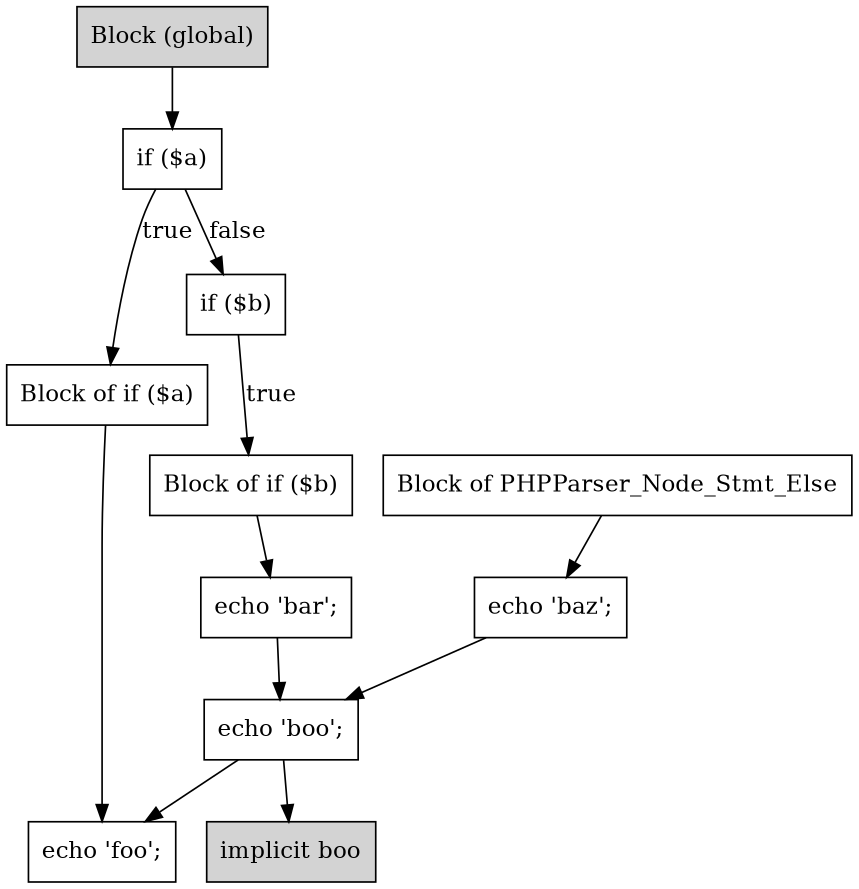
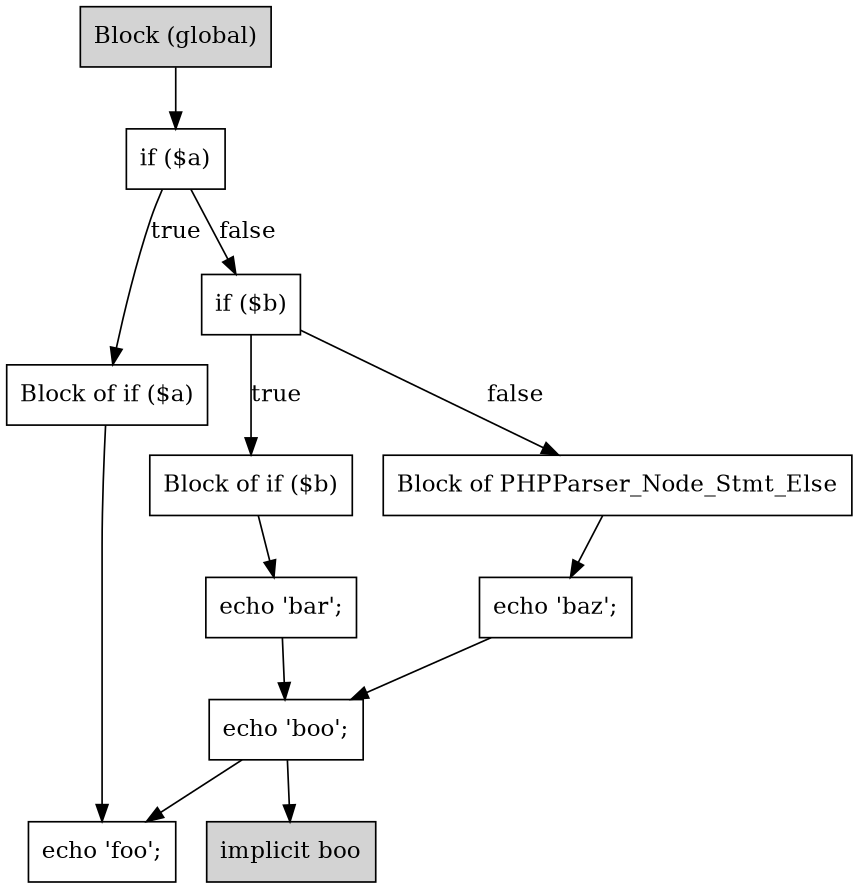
none -> (422, 389)
